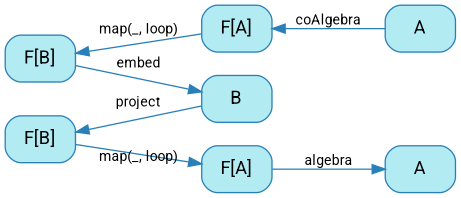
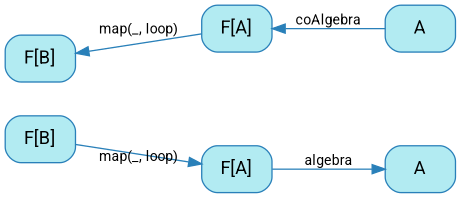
(237, 99) -> none
